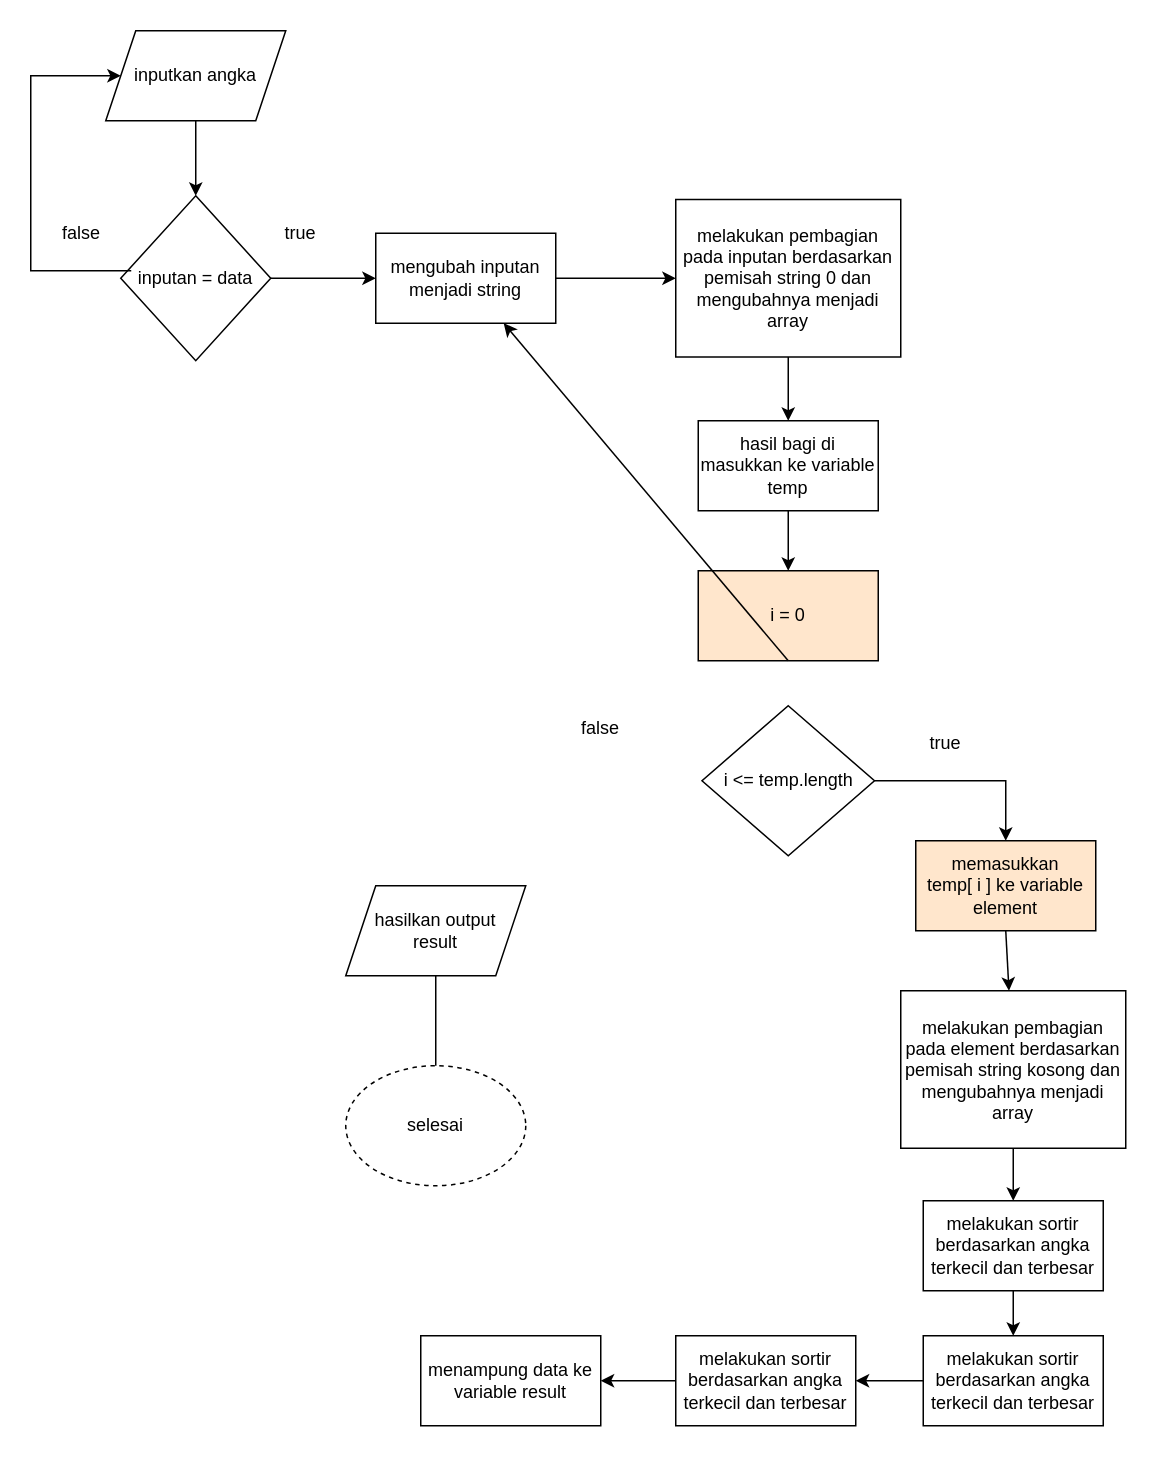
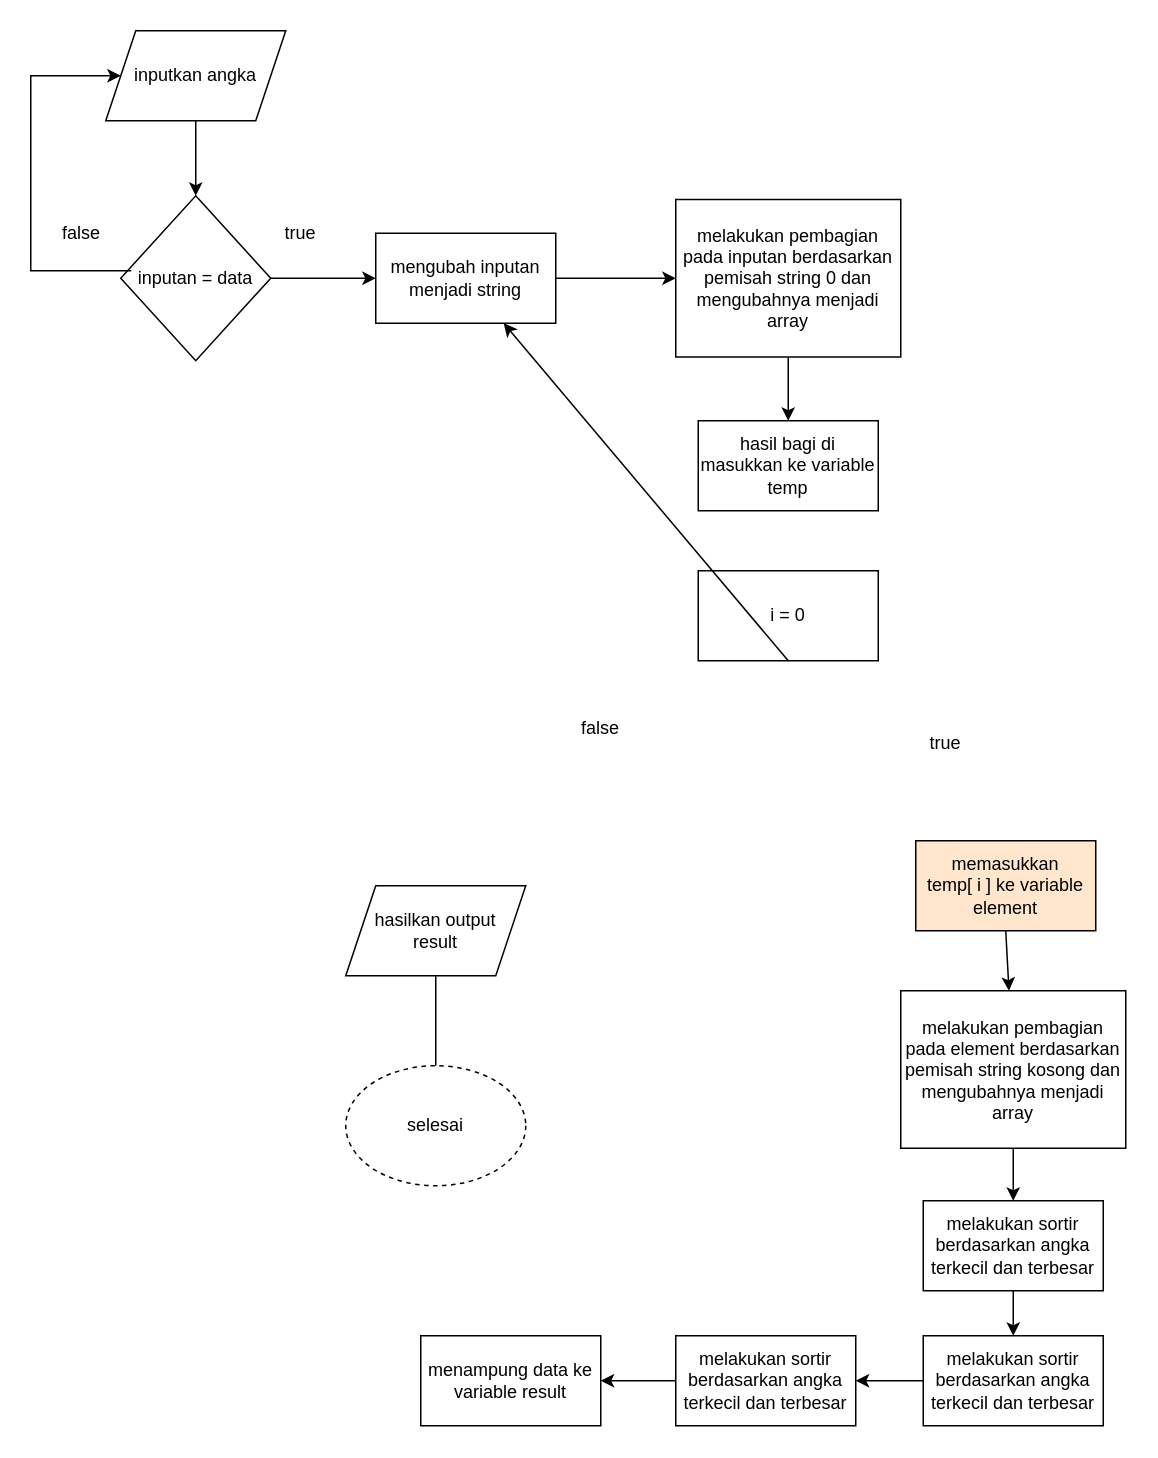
(788, 536) -> none
(788, 616) -> (788, 616)
(788, 781) -> none
(965, 781) -> none
